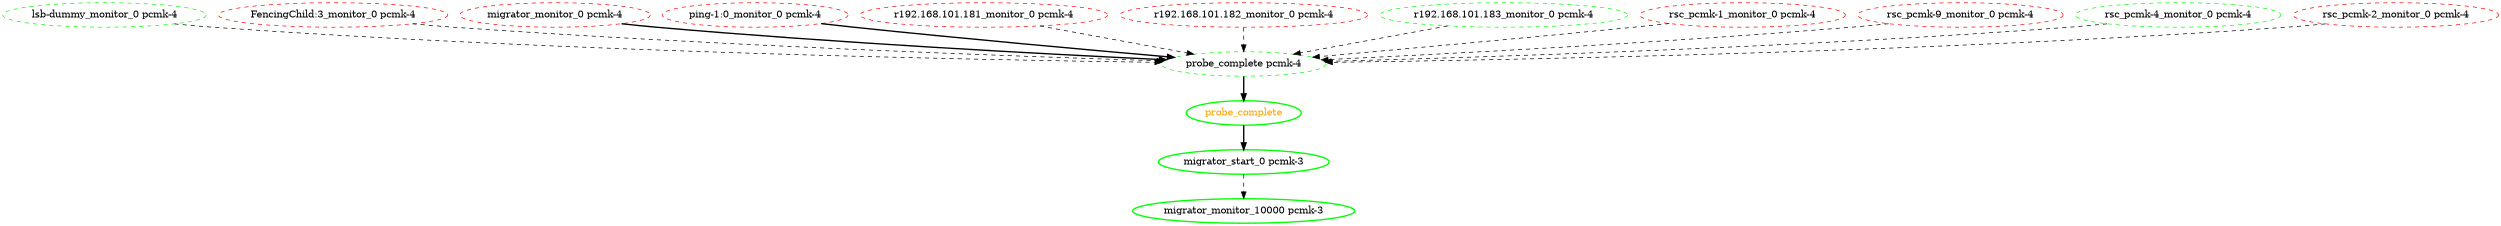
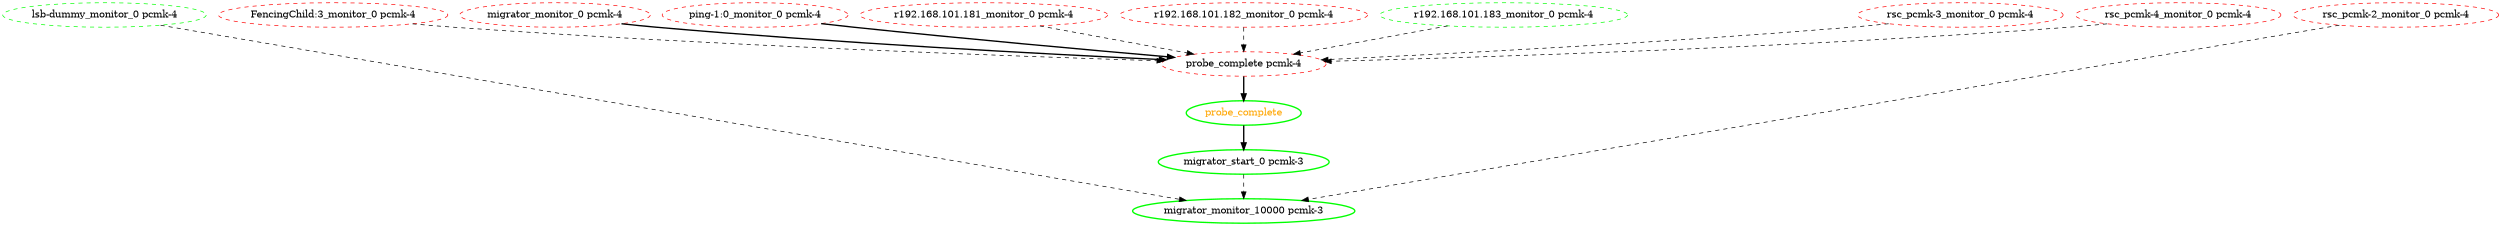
(1743, 15) -> none
(1960, 15) -> (1960, 15)
(2178, 15) -> (2178, 15)
(664, 50) -> (670, 112)
(1829, 50) -> (1824, 112)
(1244, 64) -> (1244, 64)
